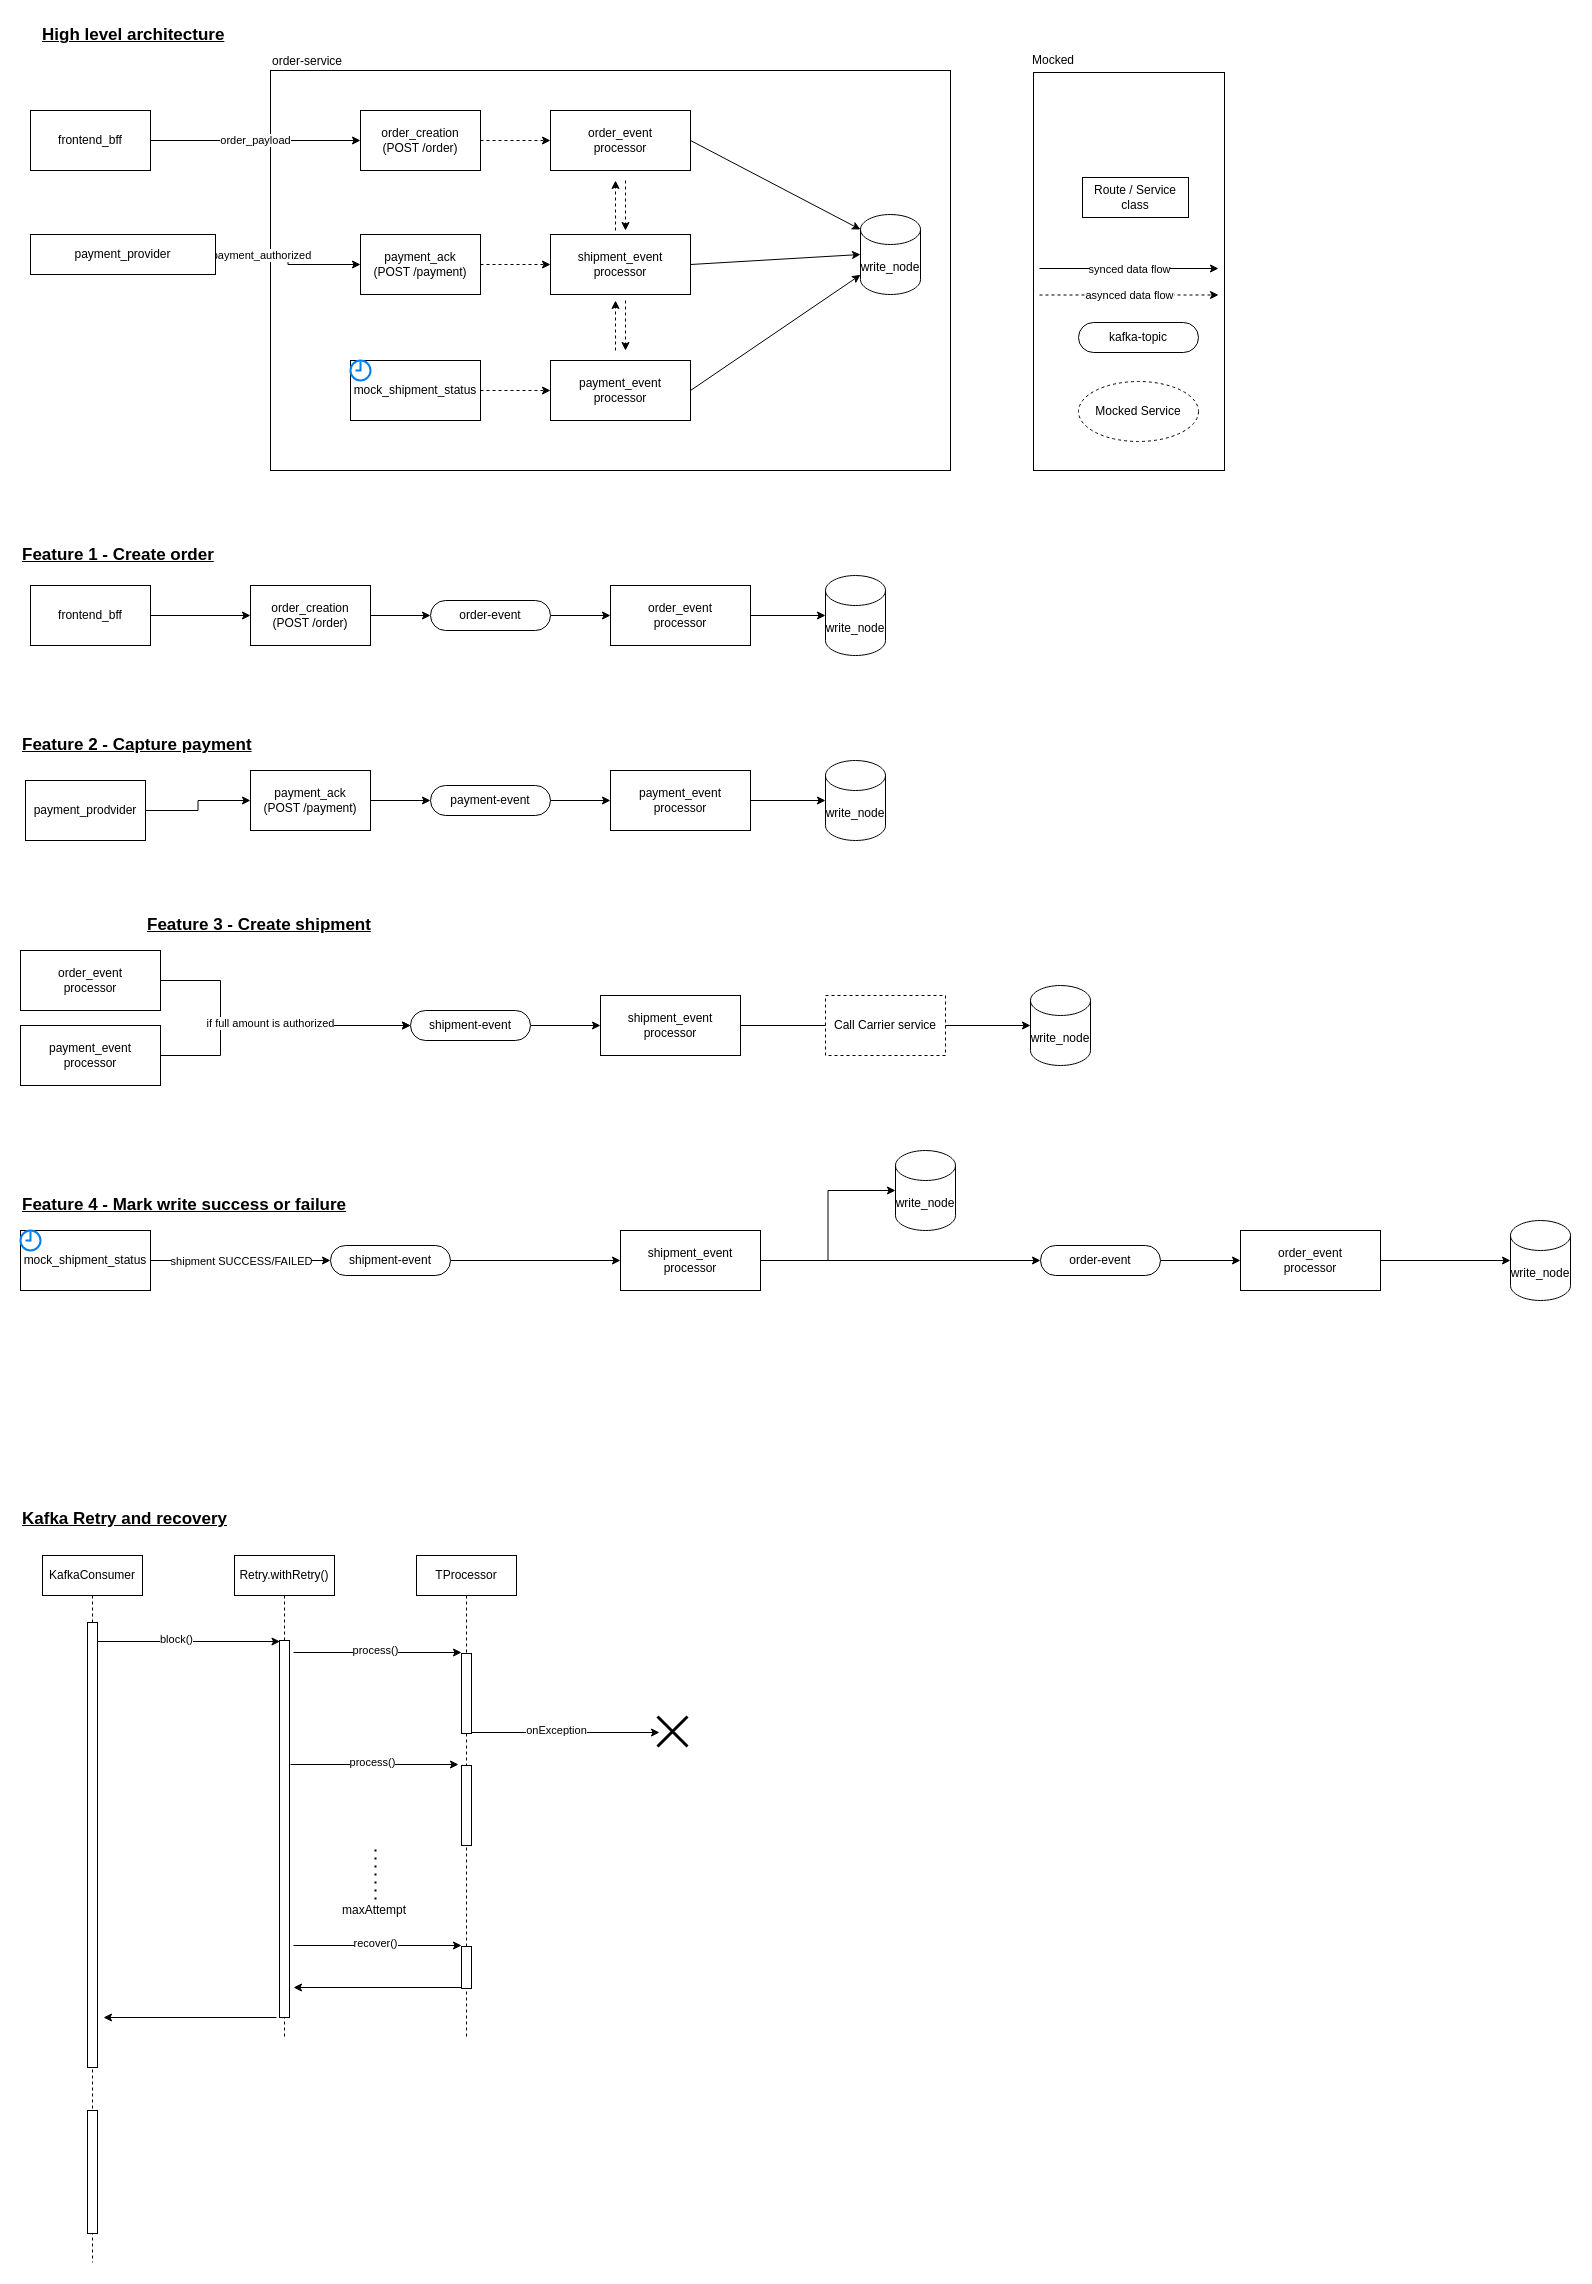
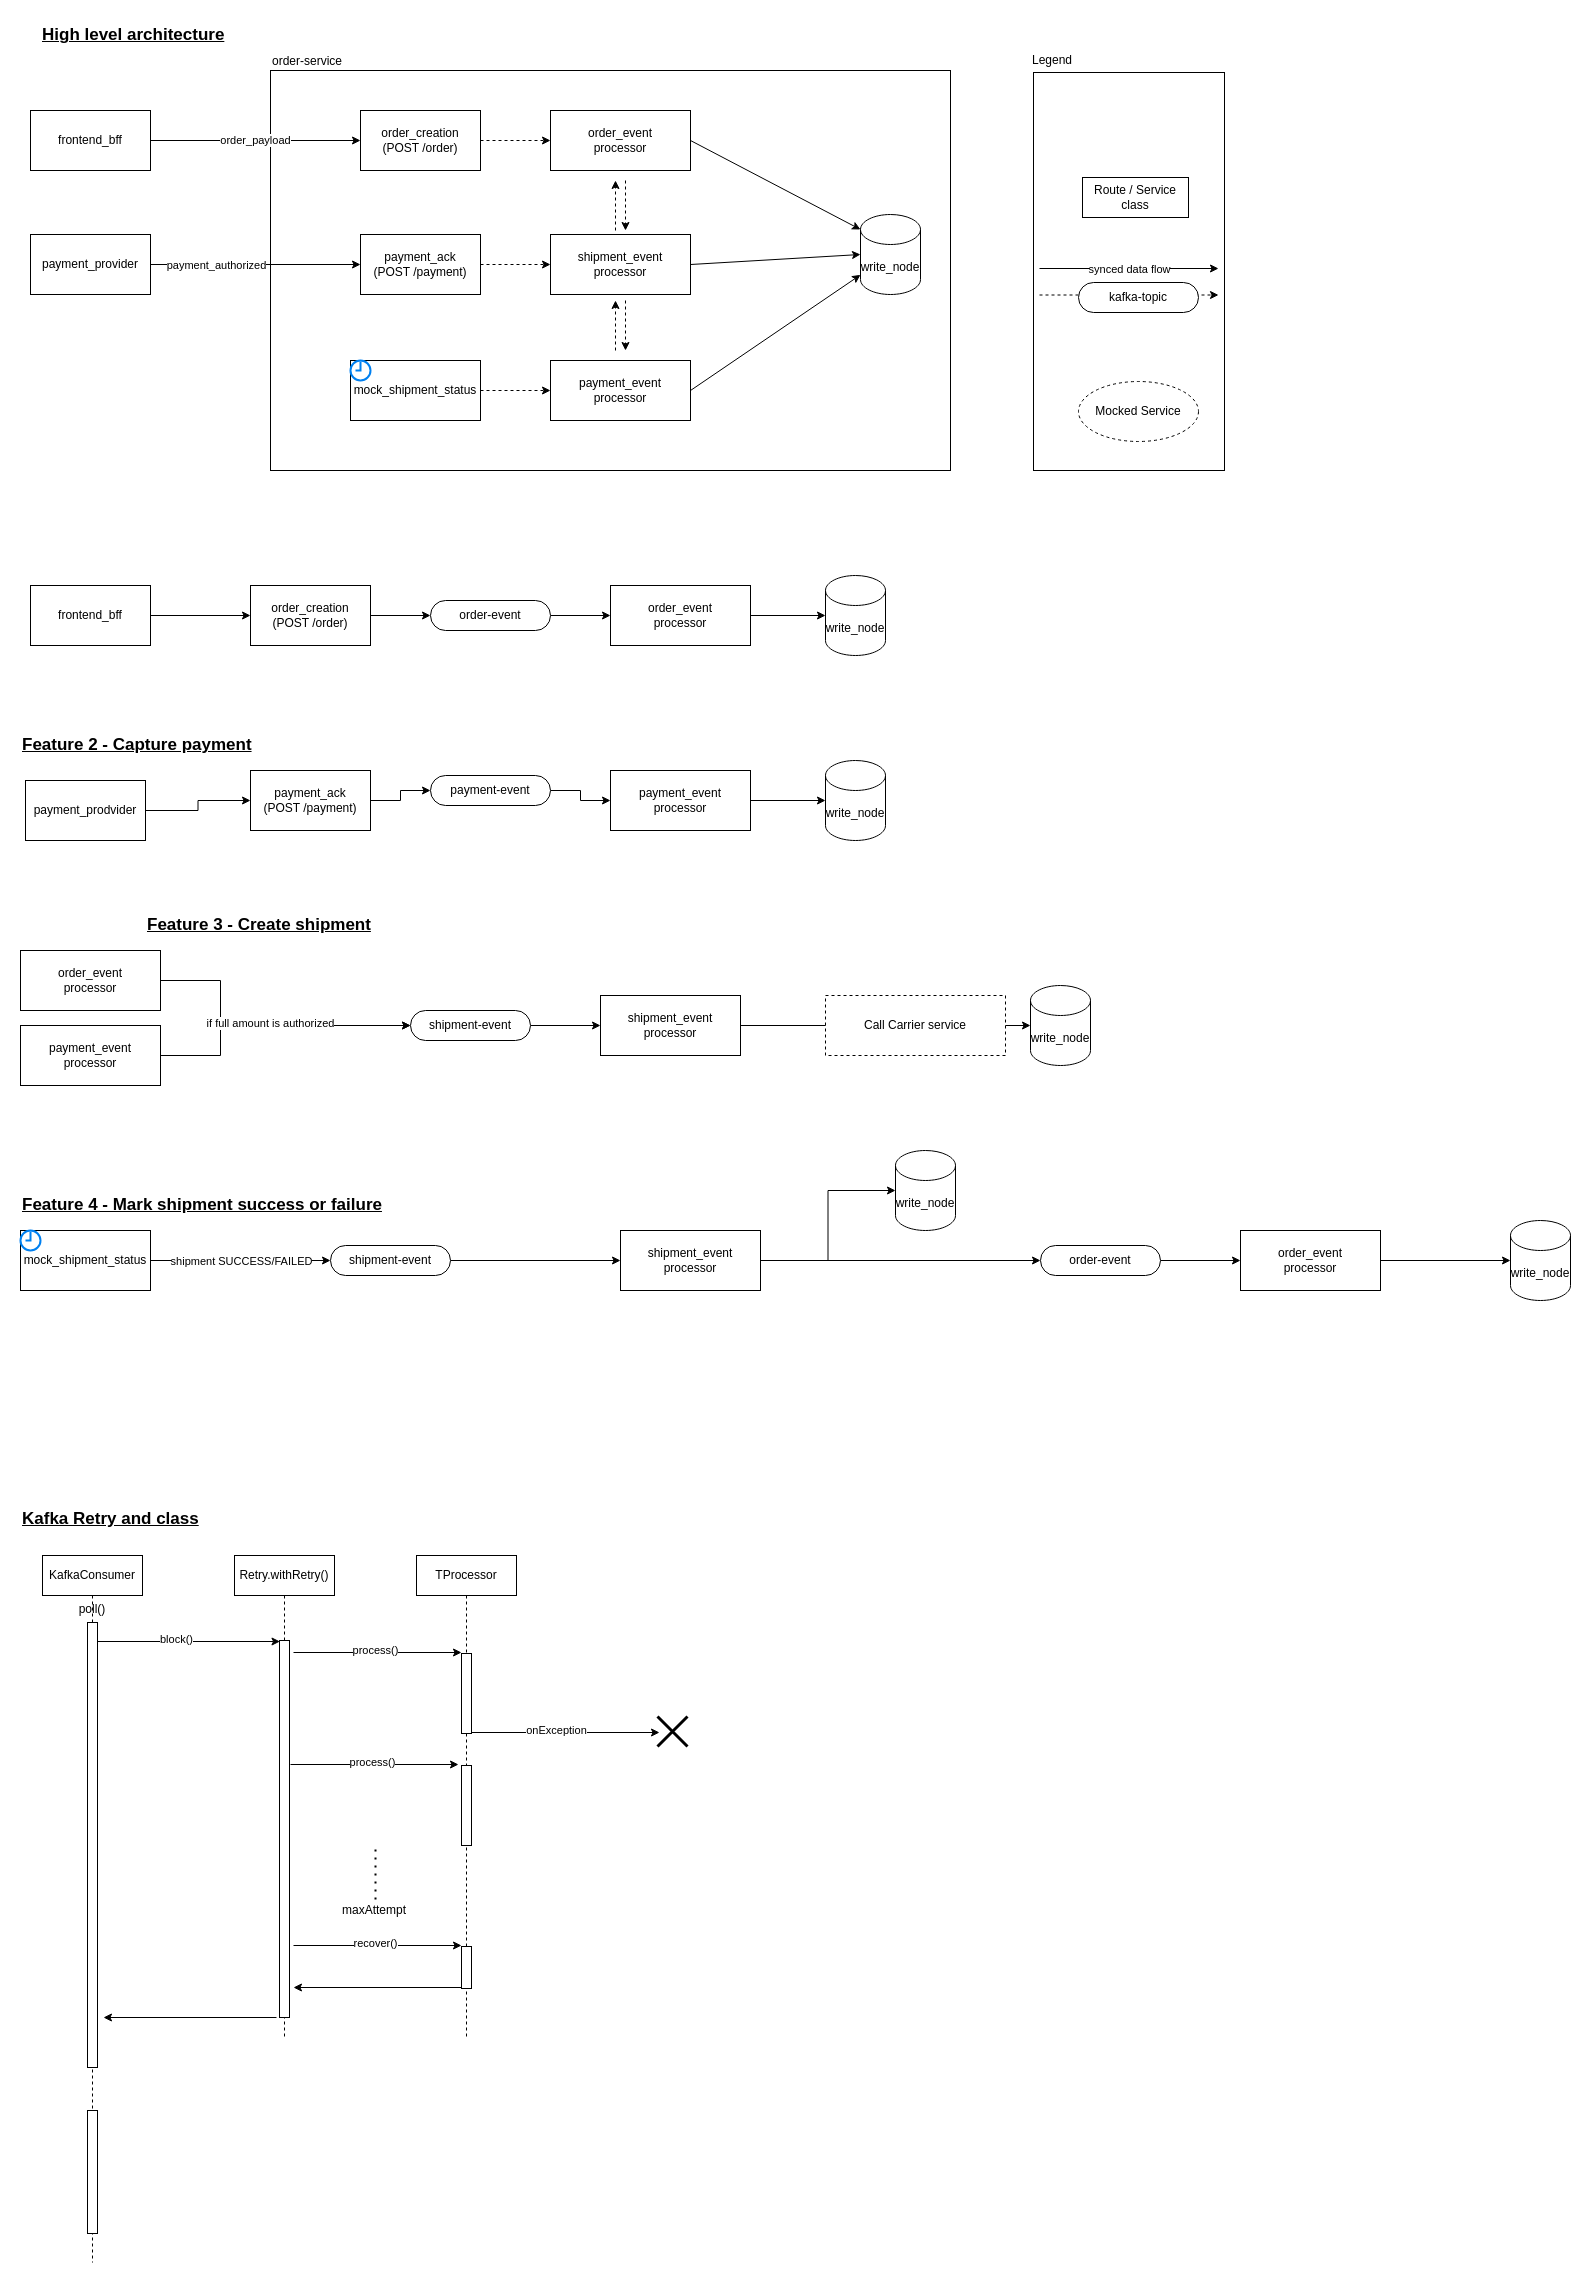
(1052, 61) -> (1052, 61)
(123, 255) -> (91, 265)
(1139, 338) -> (1139, 298)
(146, 556) -> none
(491, 801) -> (491, 791)
(886, 1026) -> (916, 1026)
(196, 1206) -> (210, 1206)
(130, 1520) -> (114, 1520)
none -> (93, 1610)
